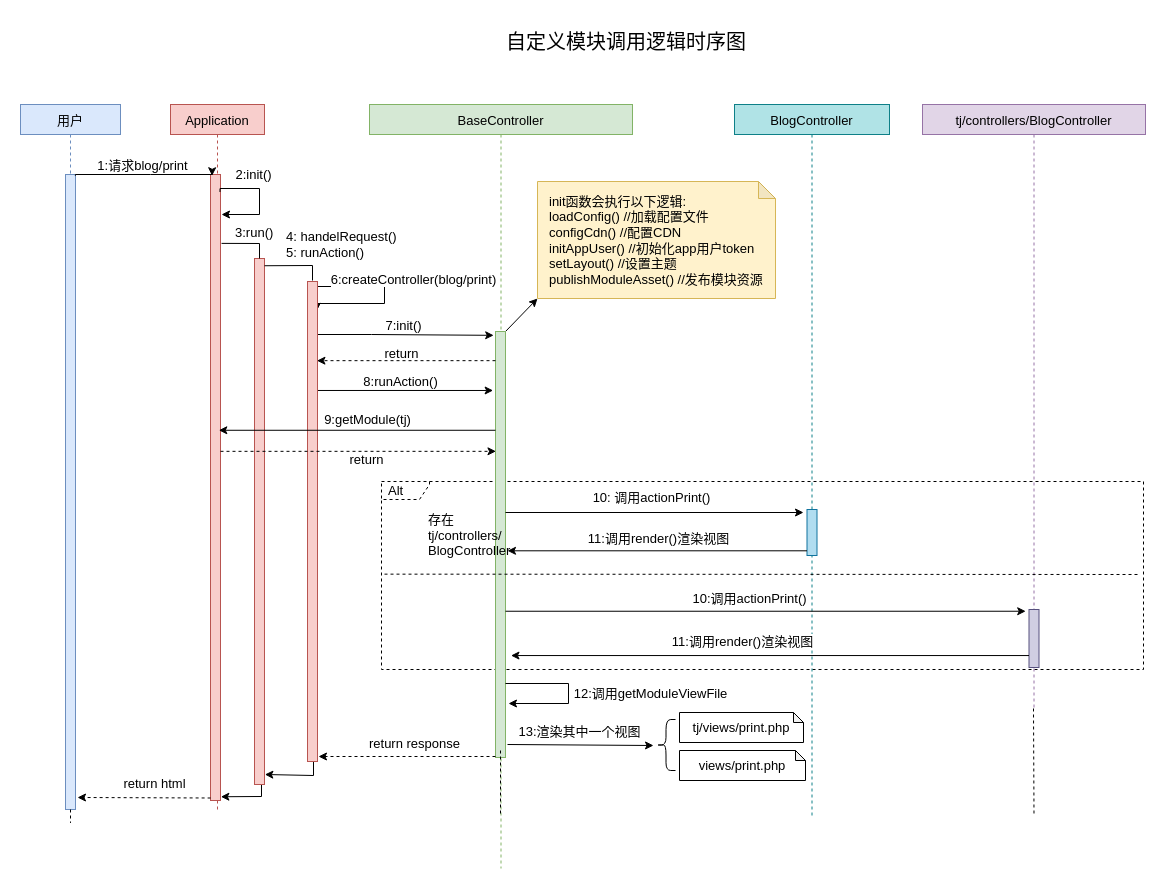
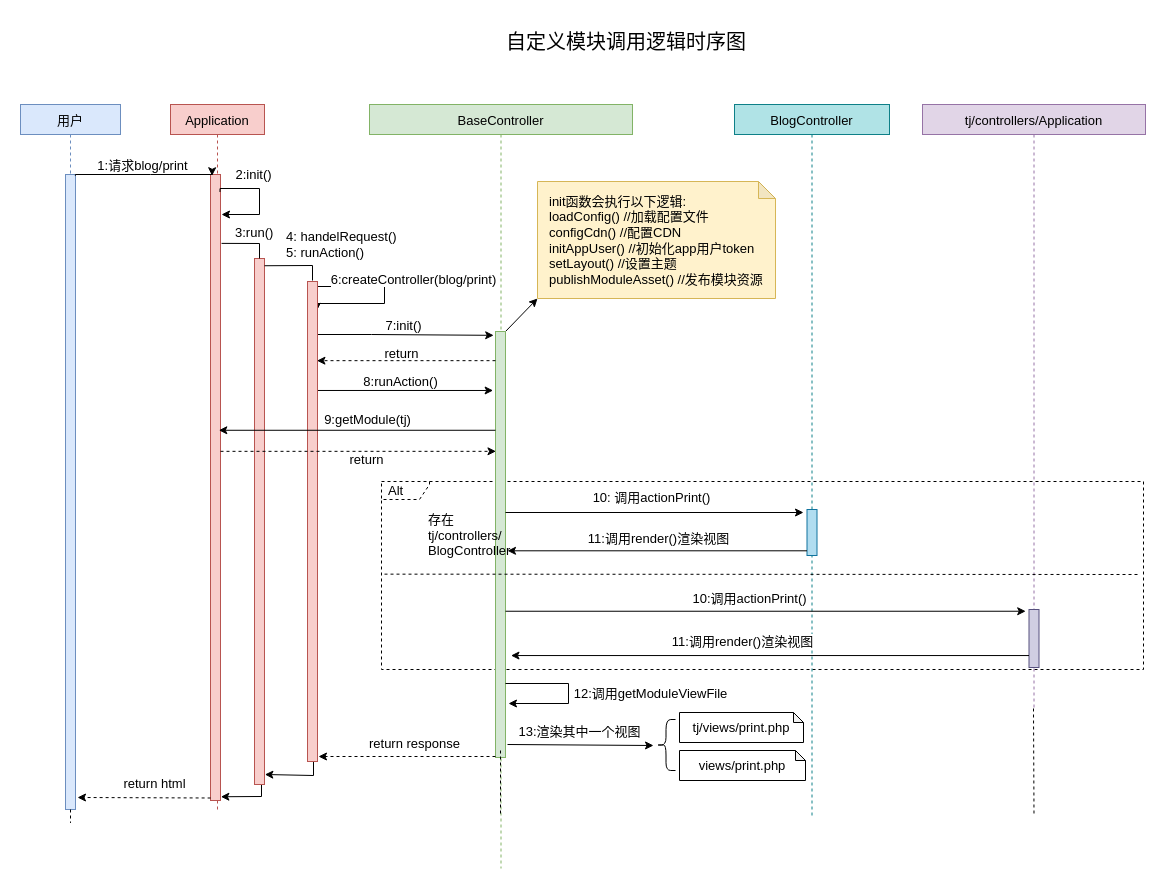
(1034, 120) -> (1034, 120)
